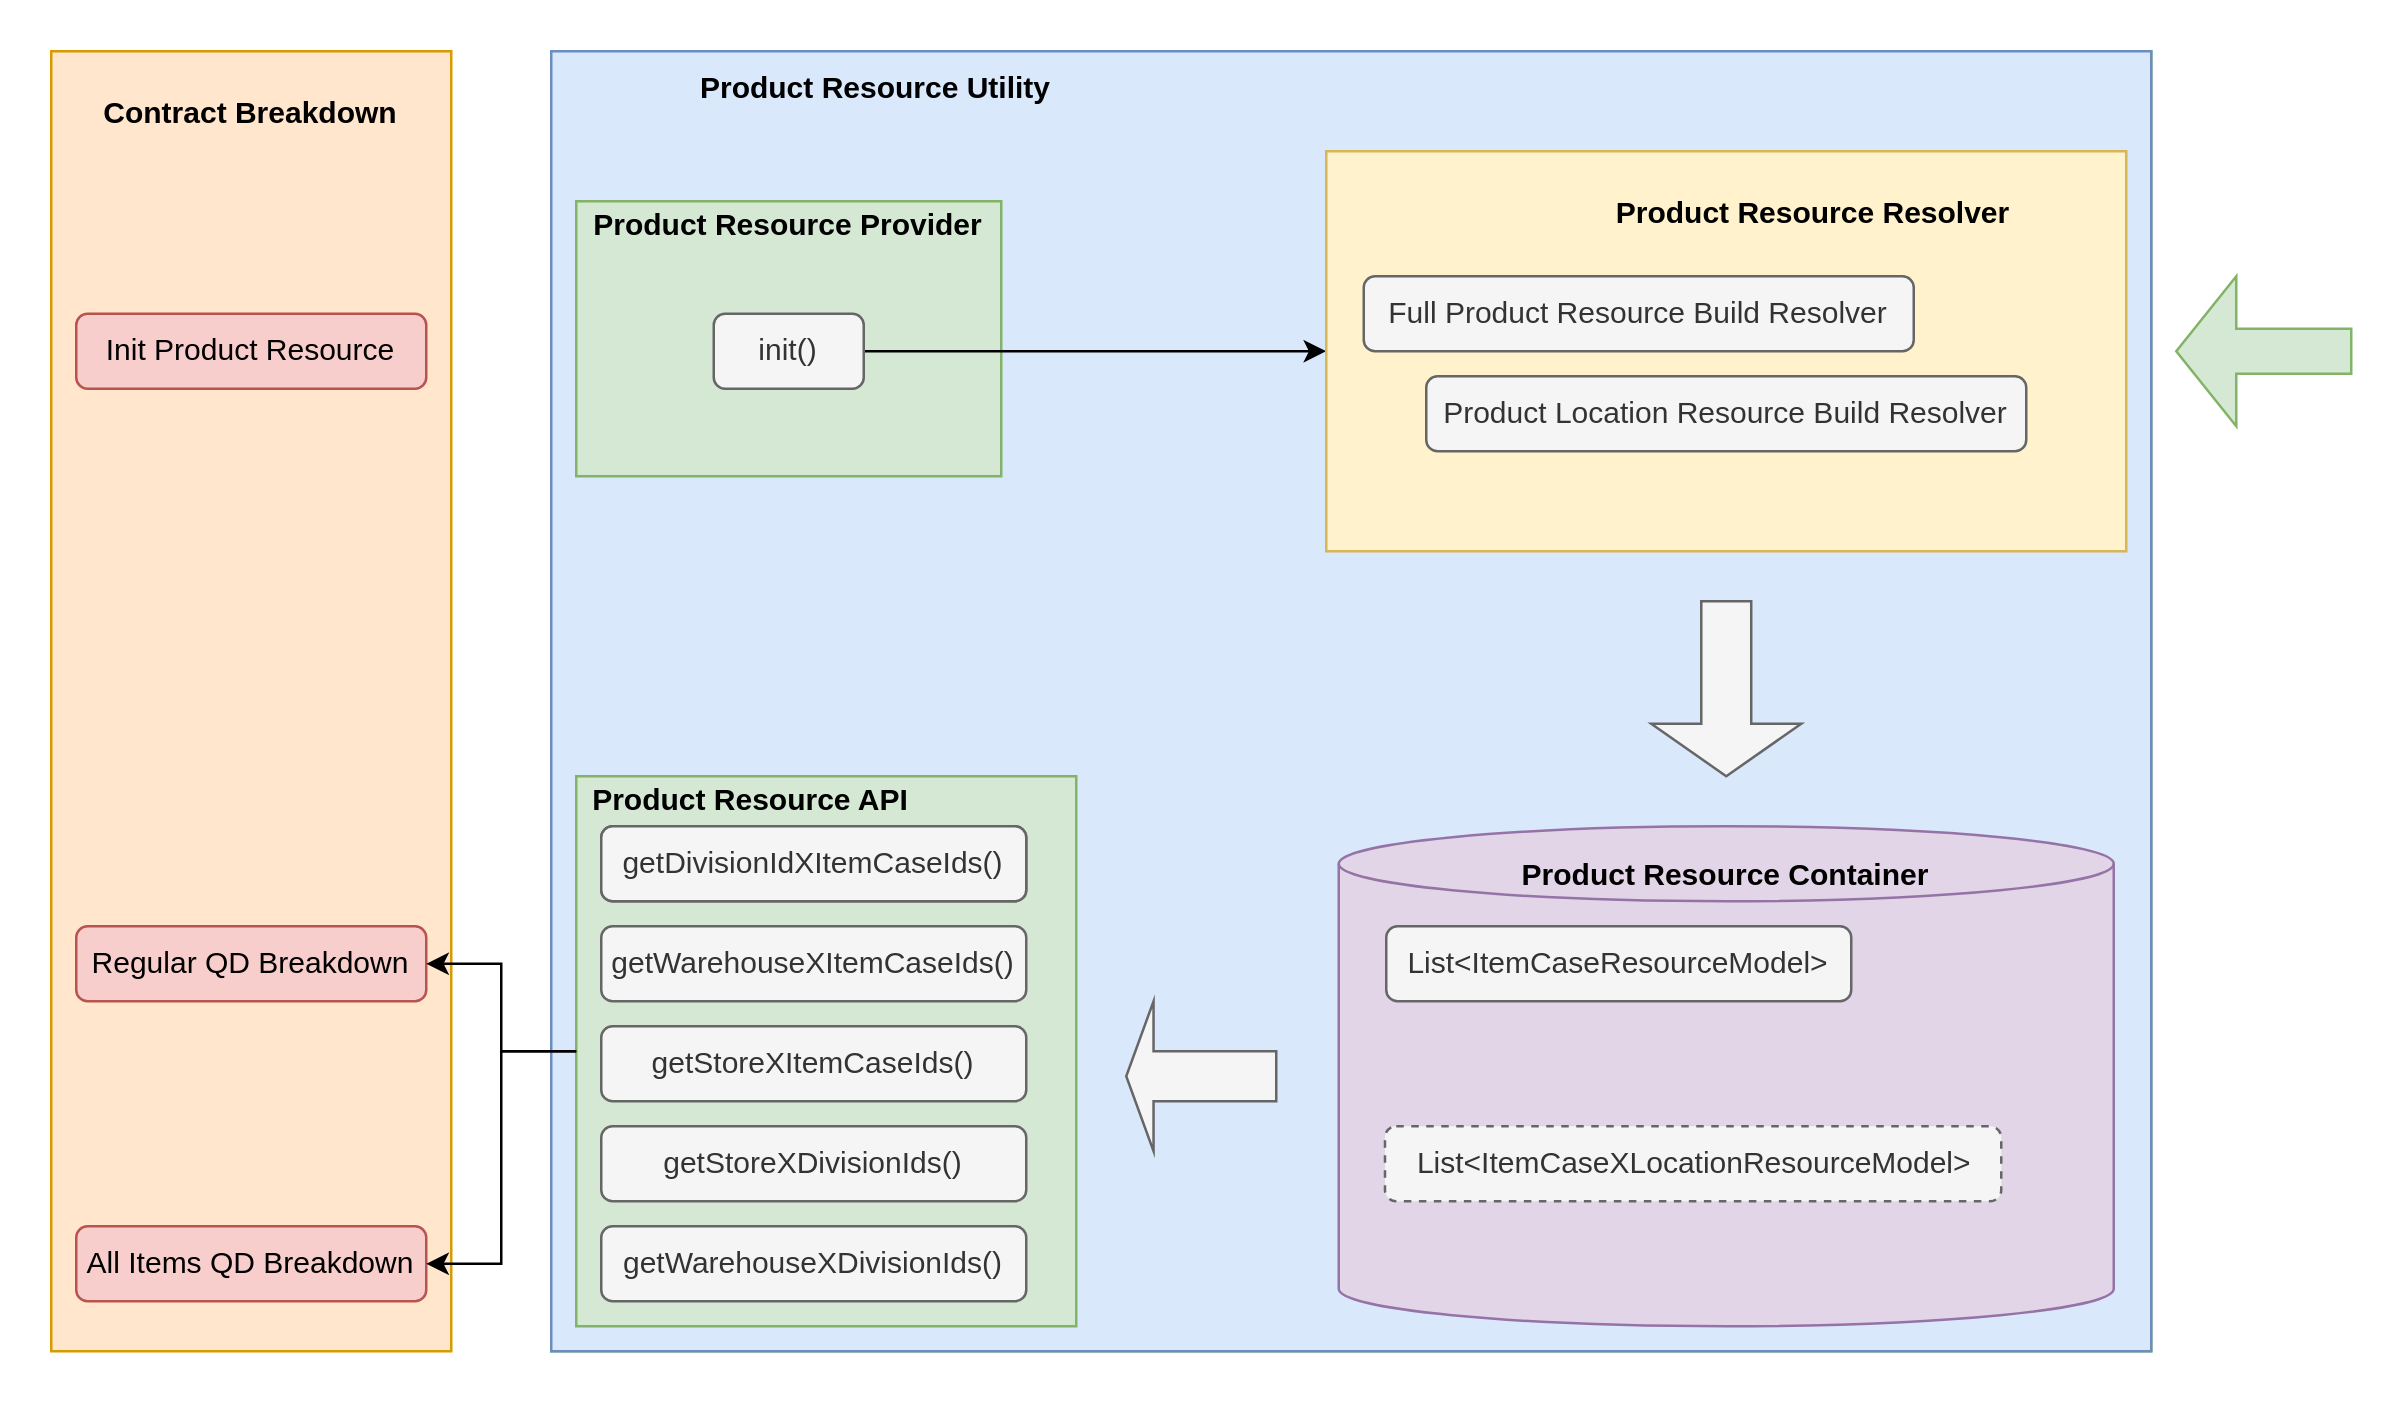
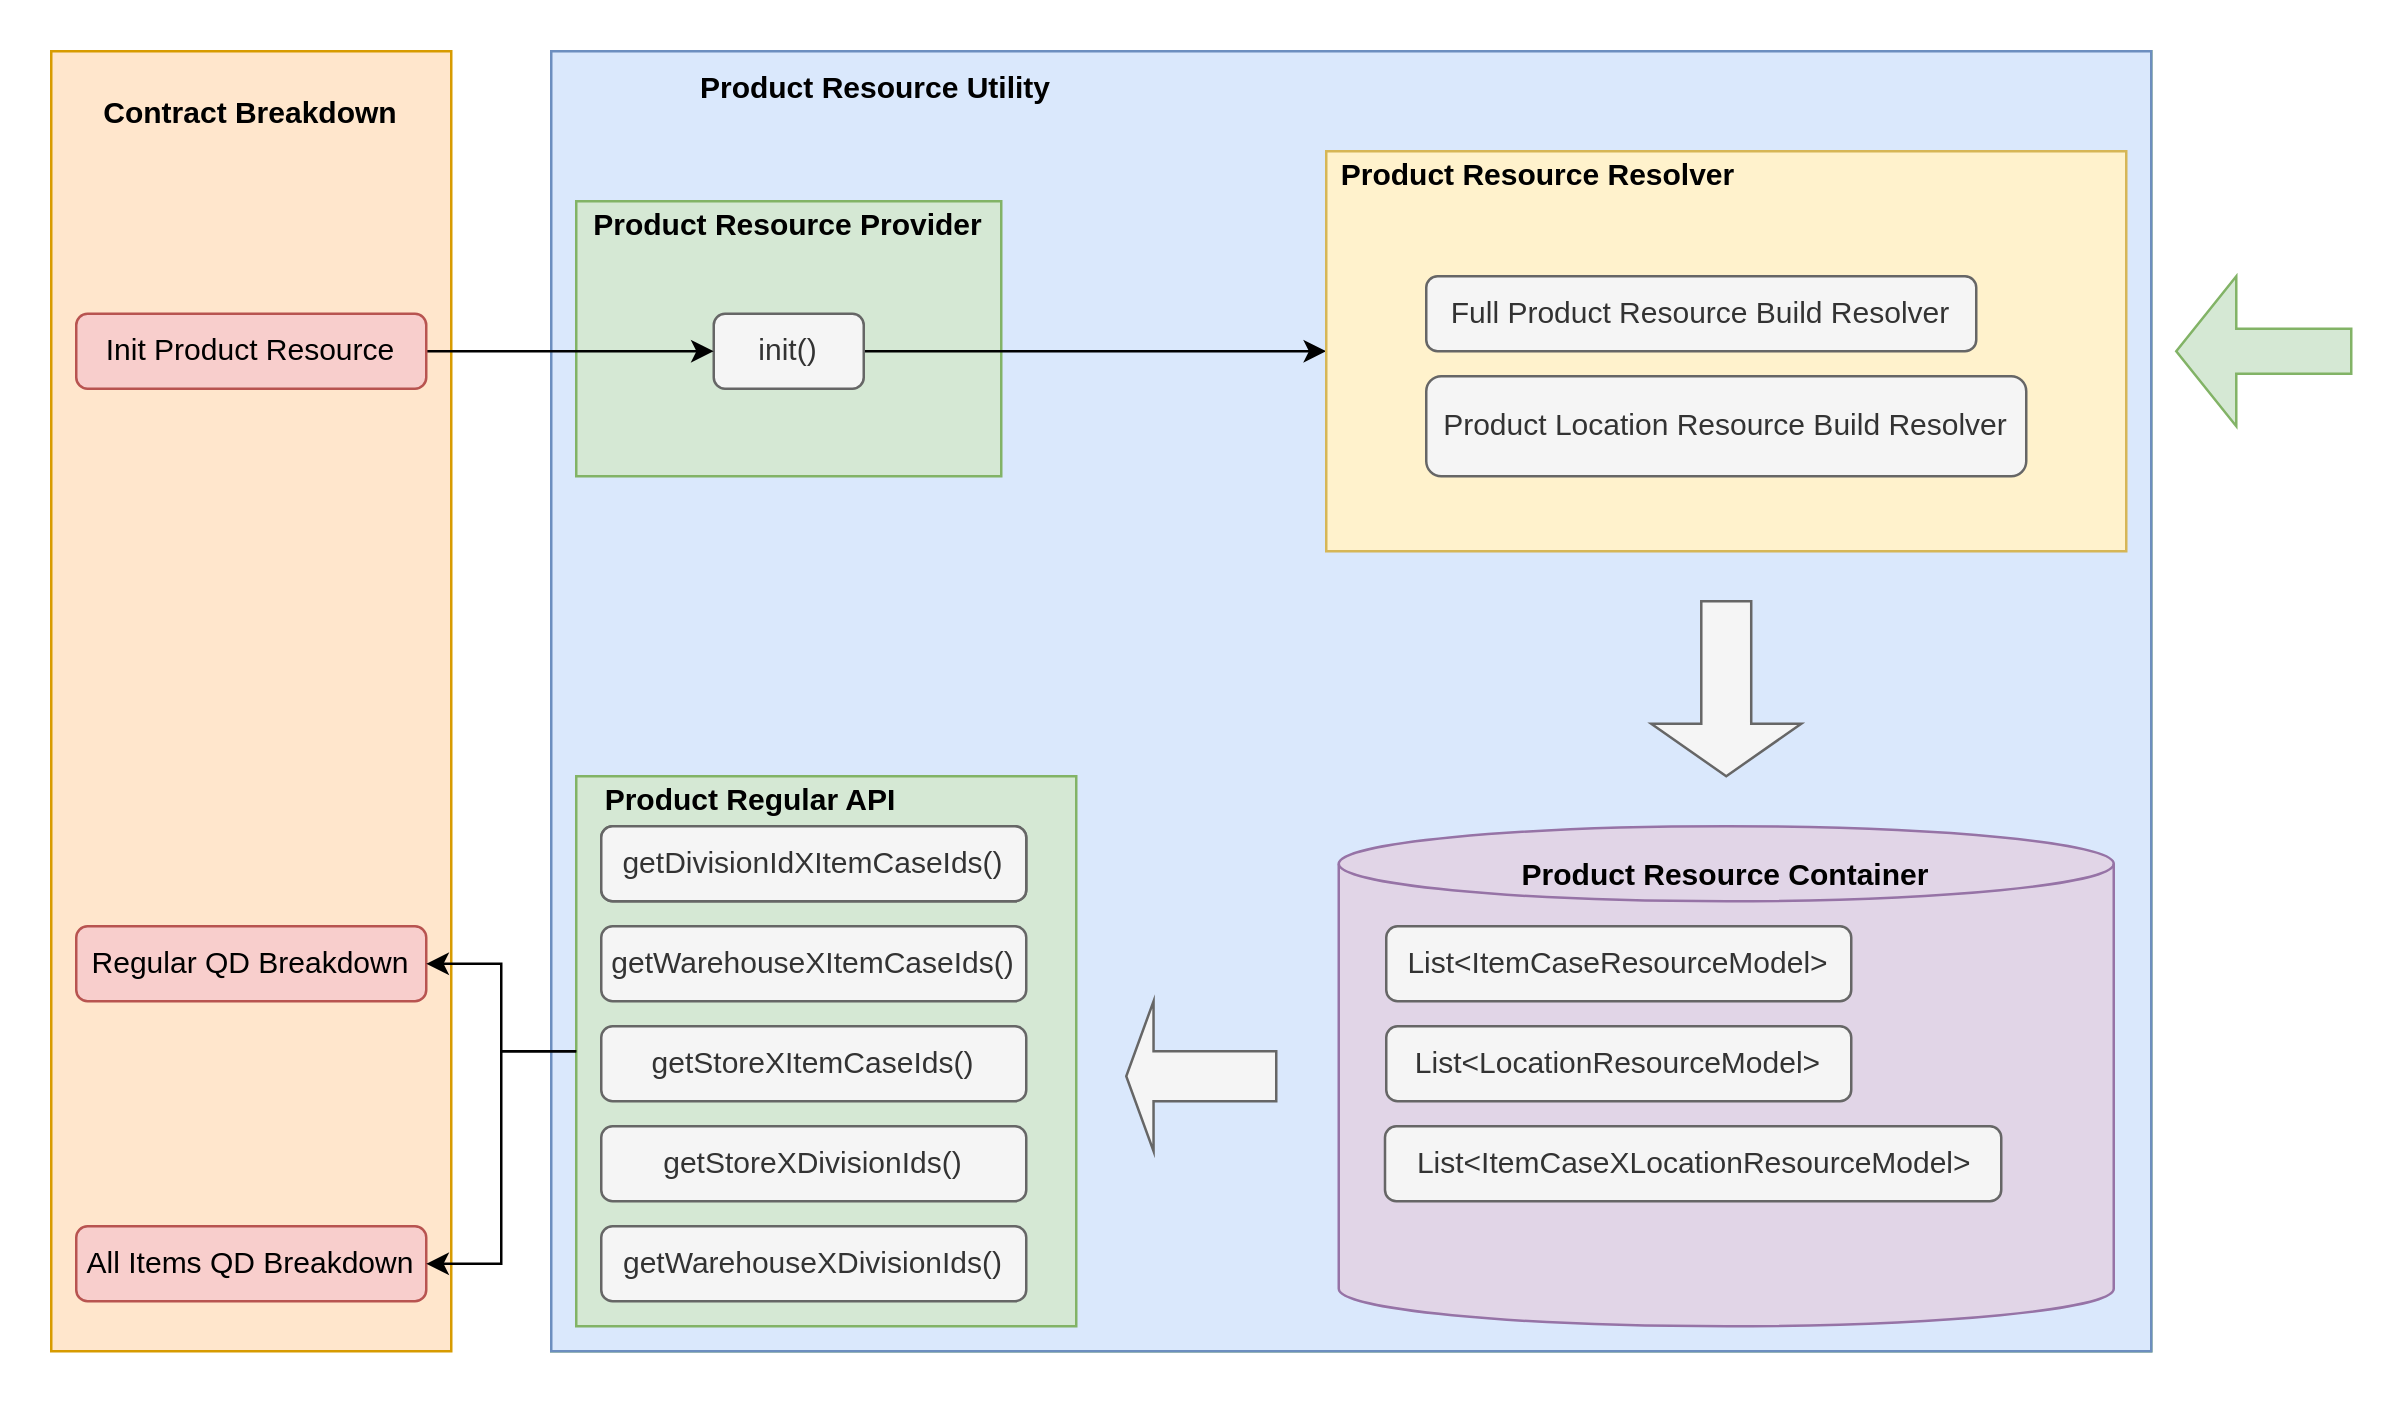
(1814, 214) -> (1539, 176)
(1639, 314) -> (1701, 314)
none -> (562, 351)
(1726, 414) -> (1726, 426)
(751, 801) -> (751, 801)
none -> (1619, 1064)
(1693, 1164) -> (1693, 1164)
